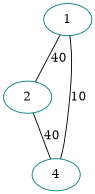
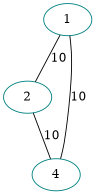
(59, 58) -> (59, 58)
(52, 136) -> (52, 136)
